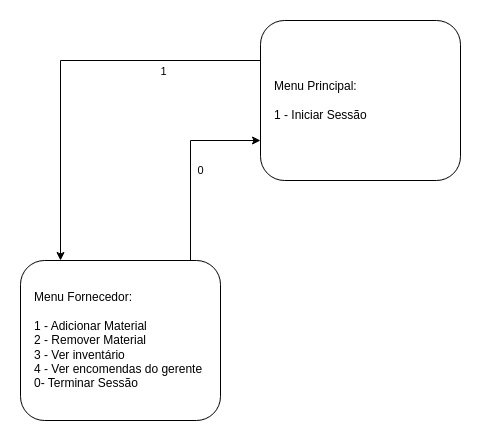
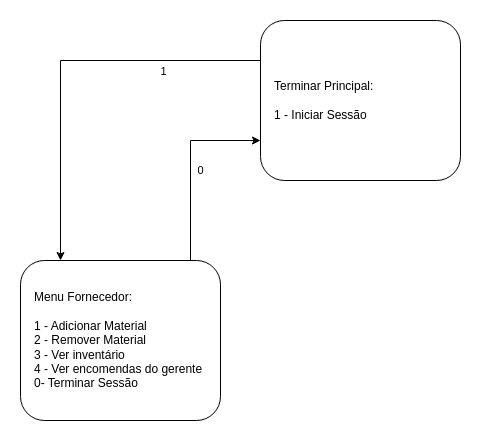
(327, 101) -> (329, 101)
